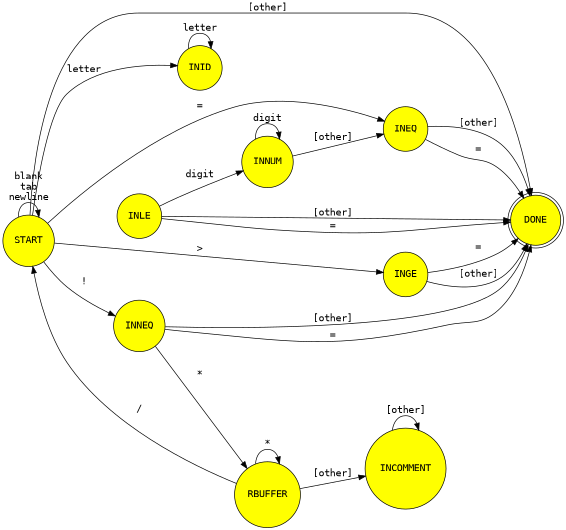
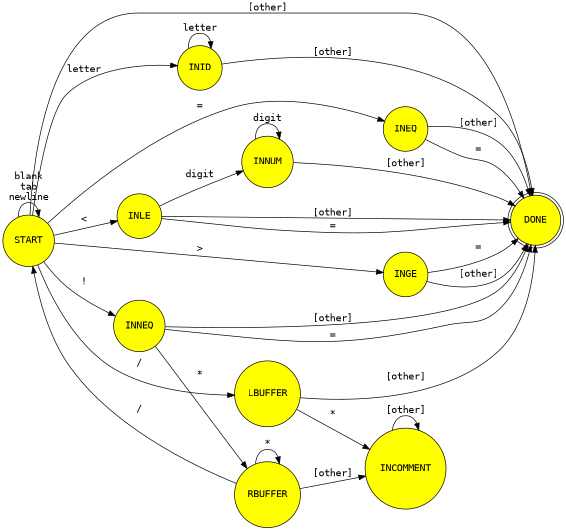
none -> (406, 69)
(335, 146) -> (403, 174)
none -> (82, 229)
none -> (268, 394)
